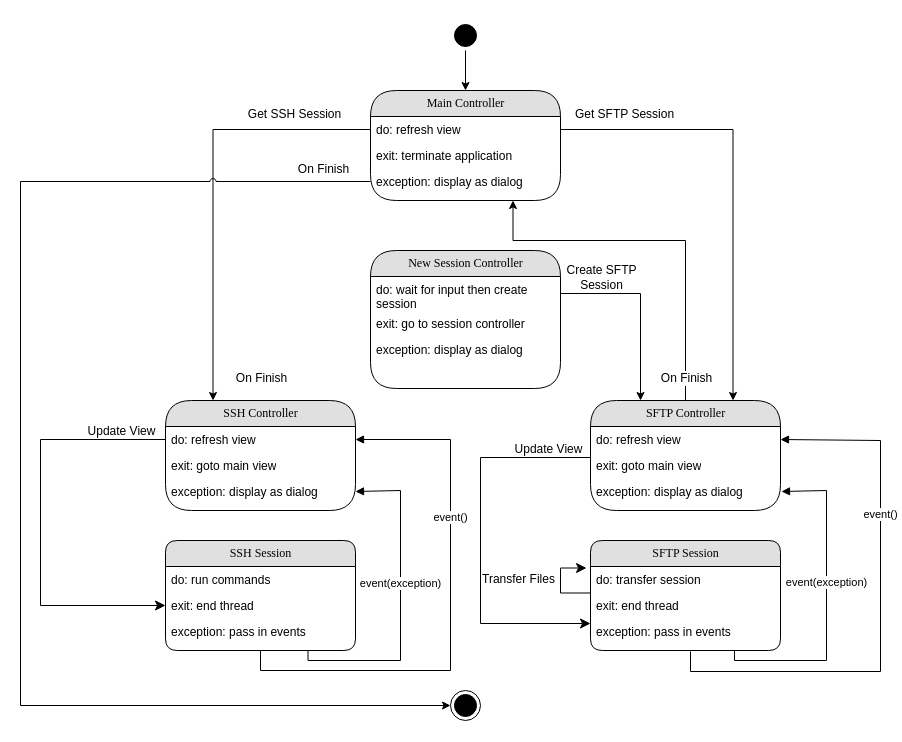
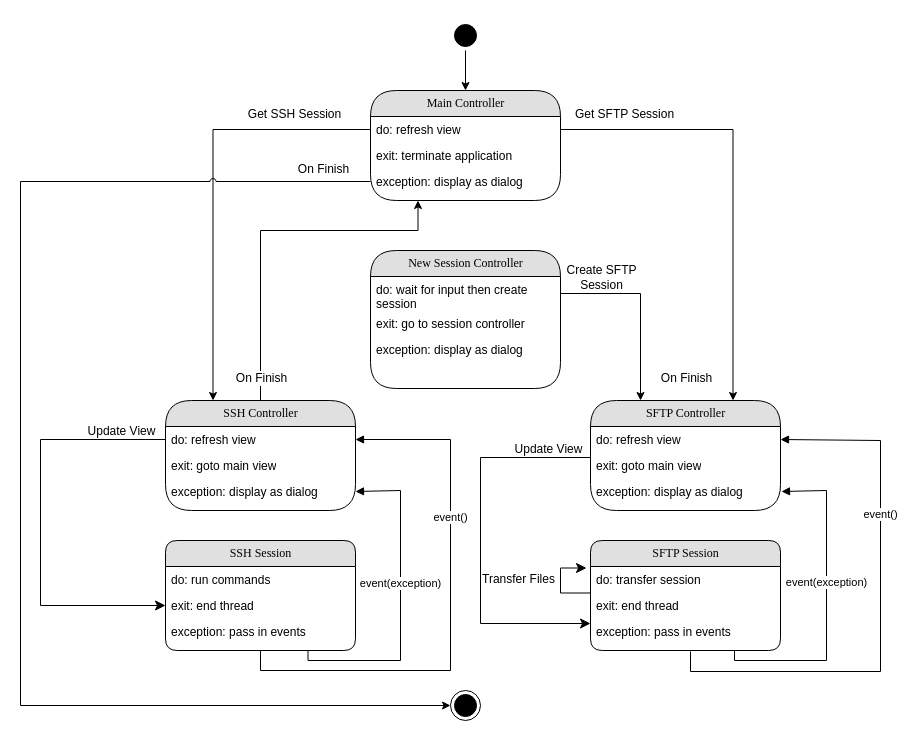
none -> (280, 231)
(649, 241) -> none
